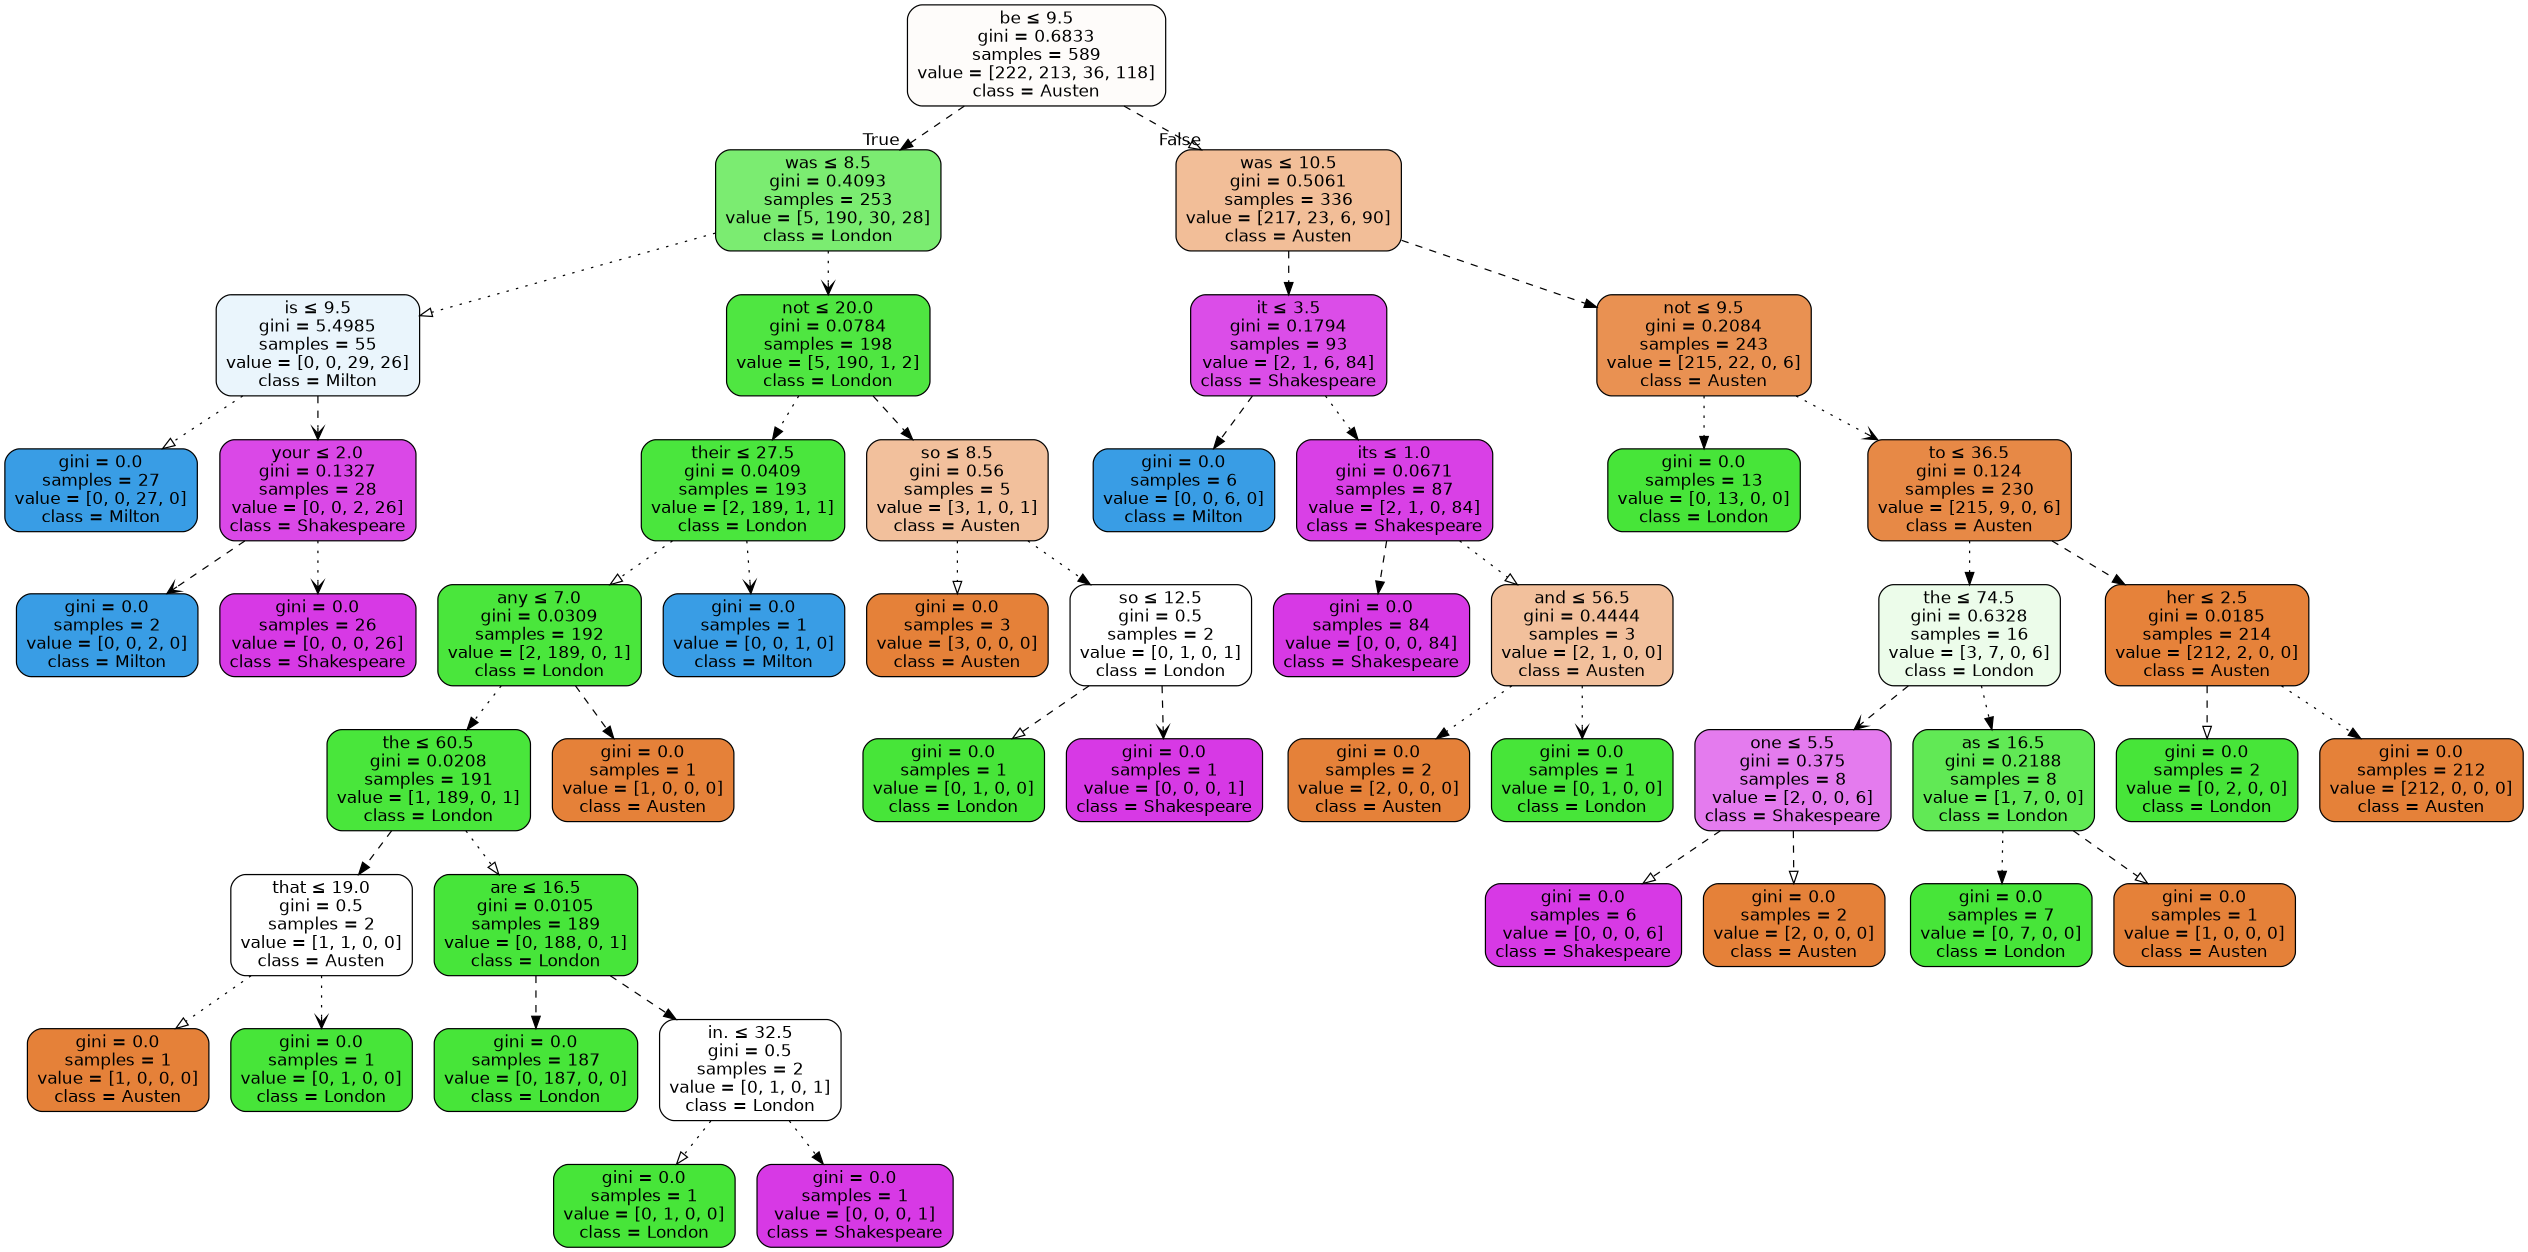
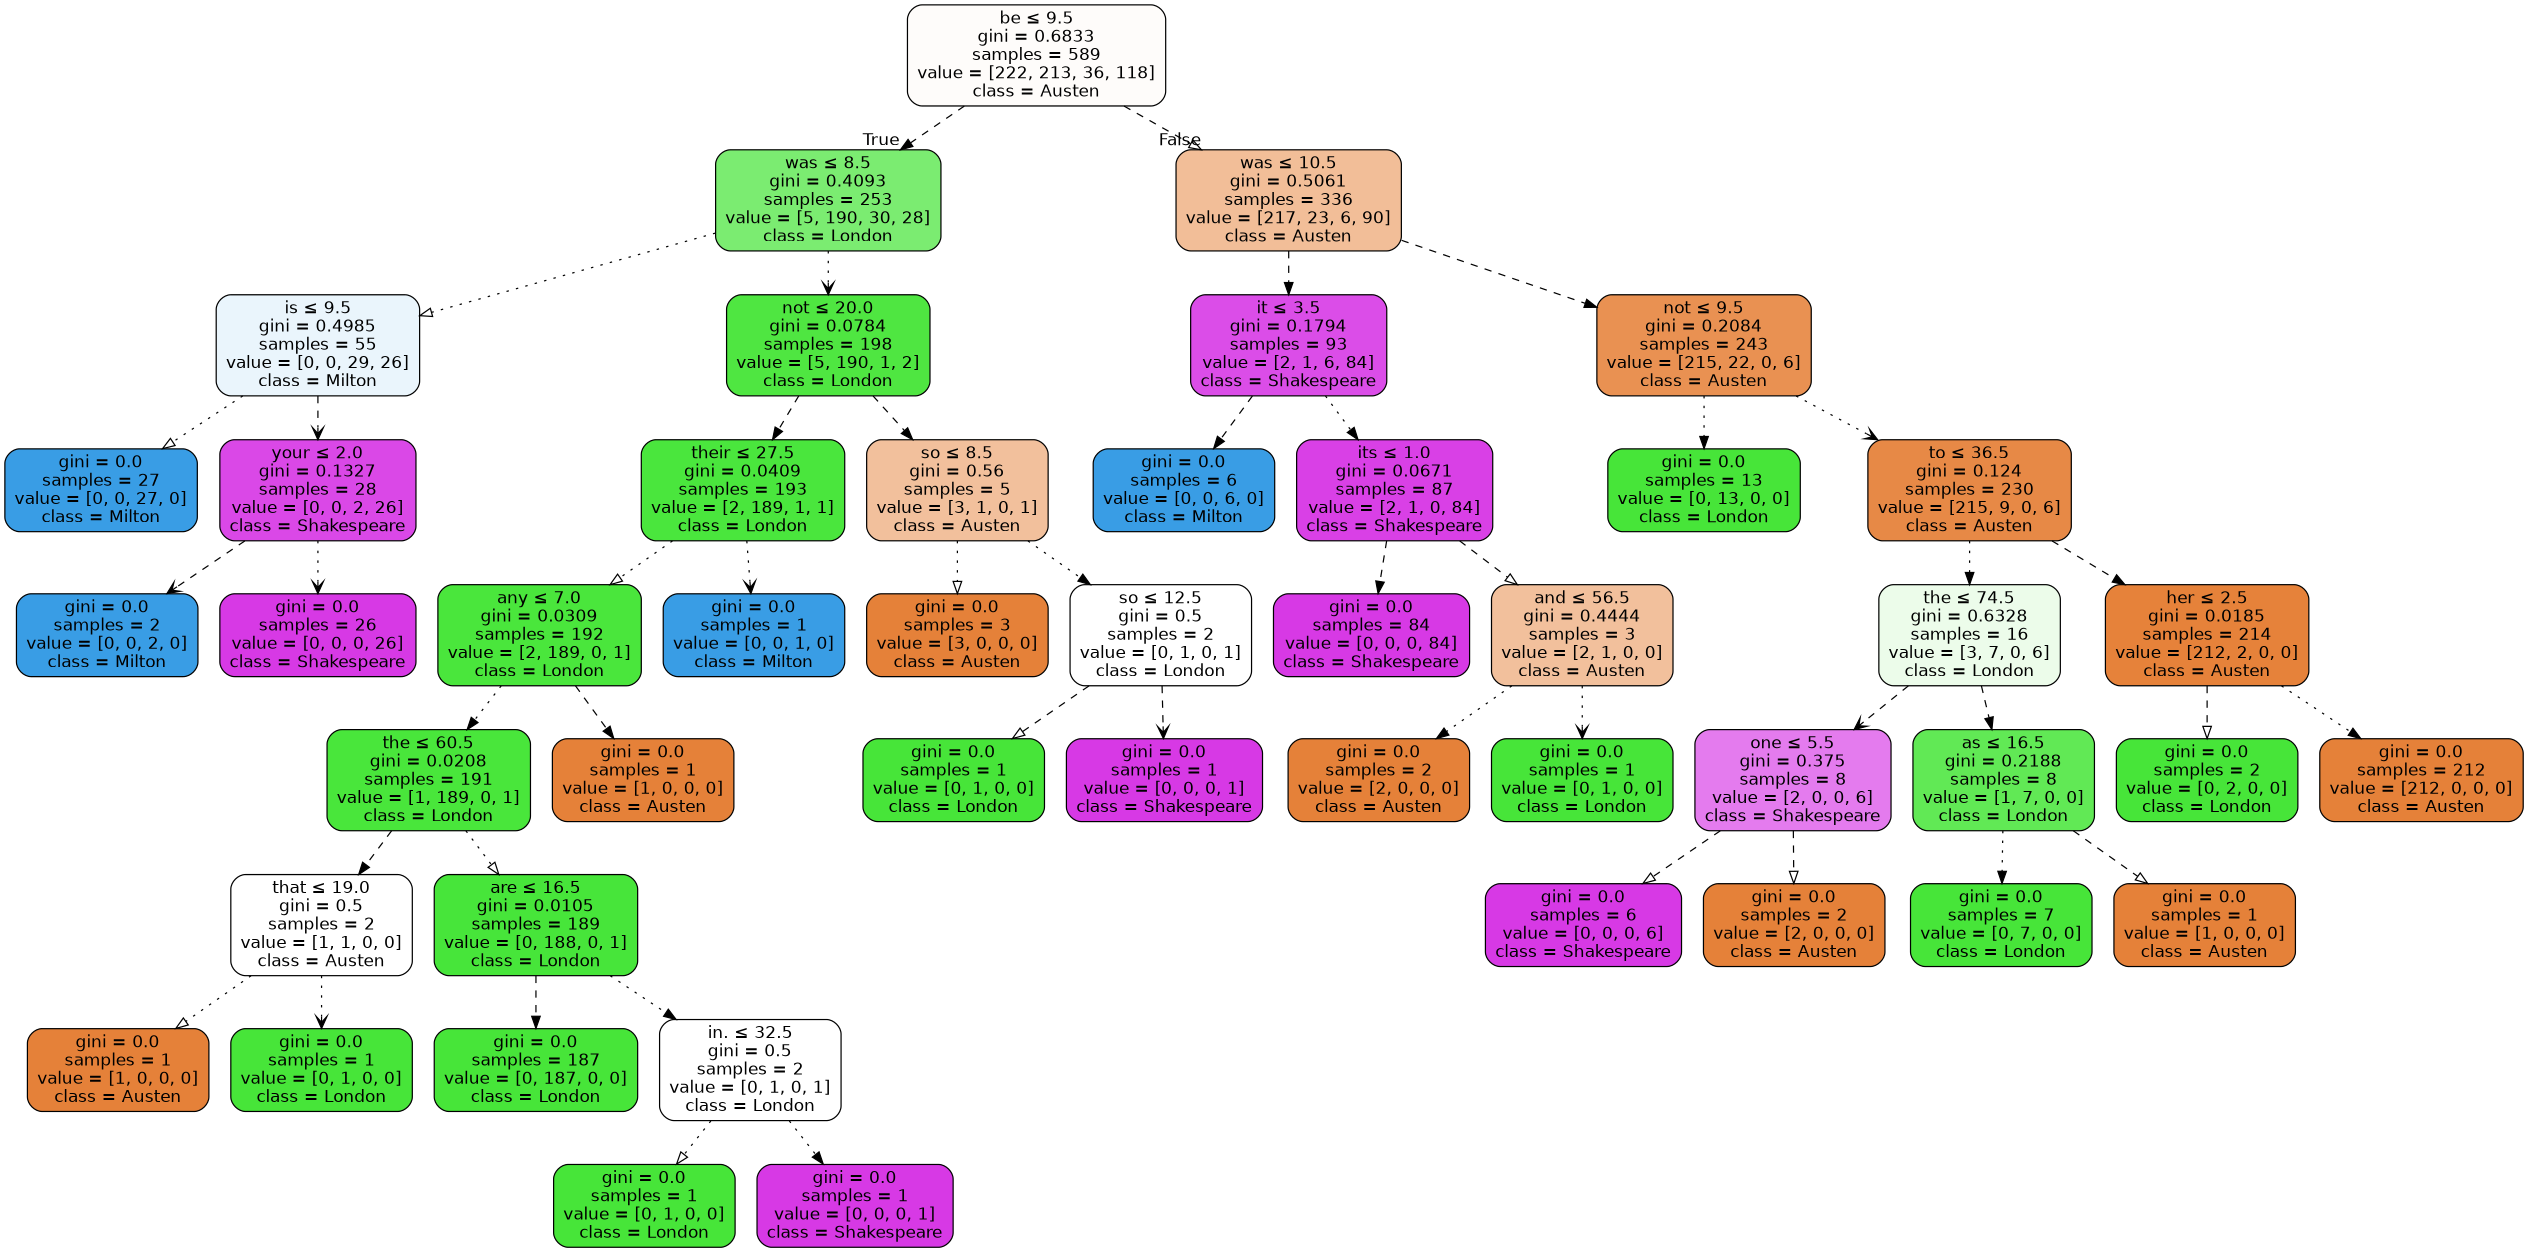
(318, 326) -> (318, 326)
(789, 413) -> (789, 413)
(1484, 559) -> (1484, 559)
(1985, 702) -> (1985, 702)
(638, 994) -> (638, 994)
